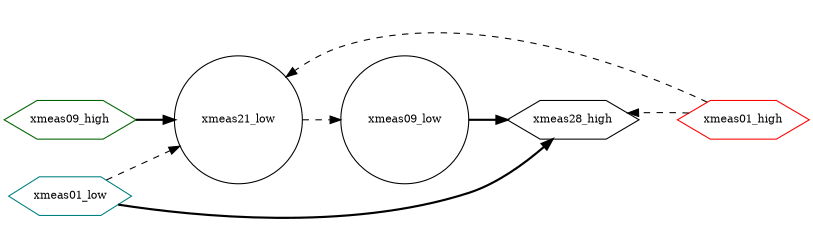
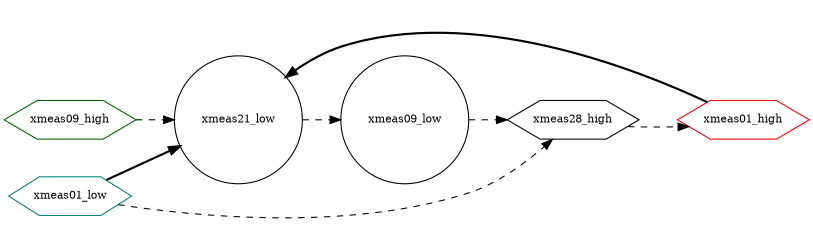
(503, 38) -> (503, 38)
(664, 113) -> (653, 127)
(150, 120) -> (150, 120)
(483, 120) -> (483, 120)
(138, 165) -> (138, 165)
(339, 216) -> (339, 216)
